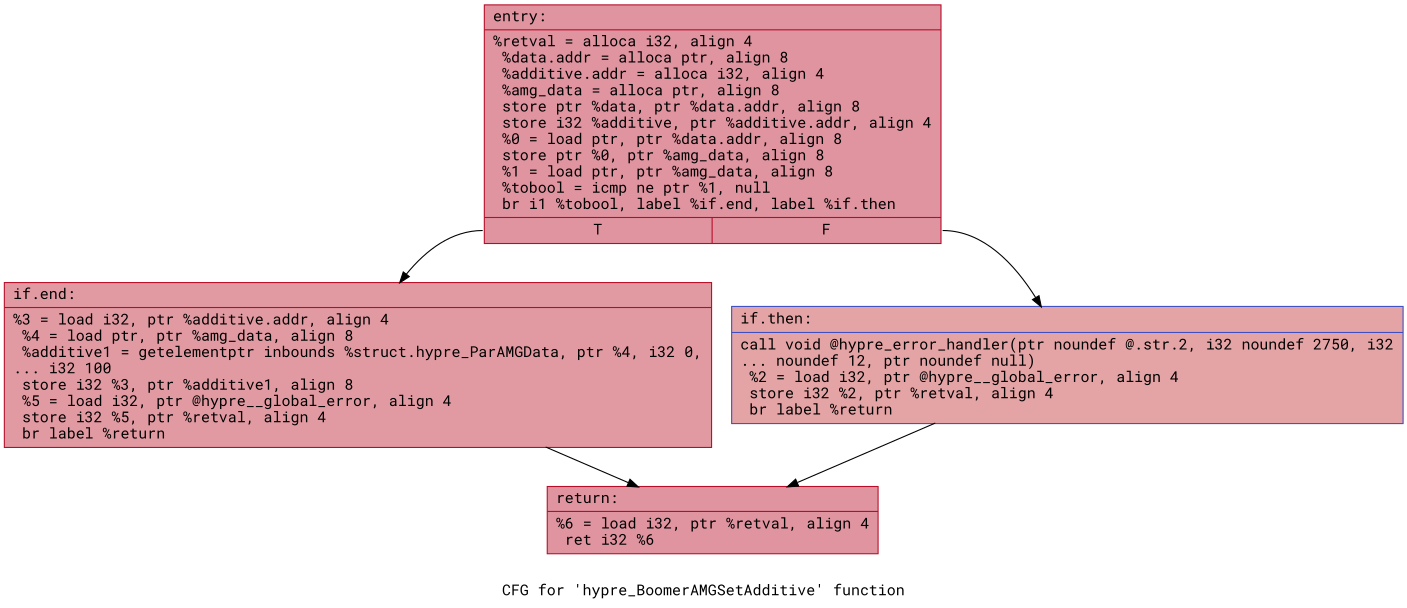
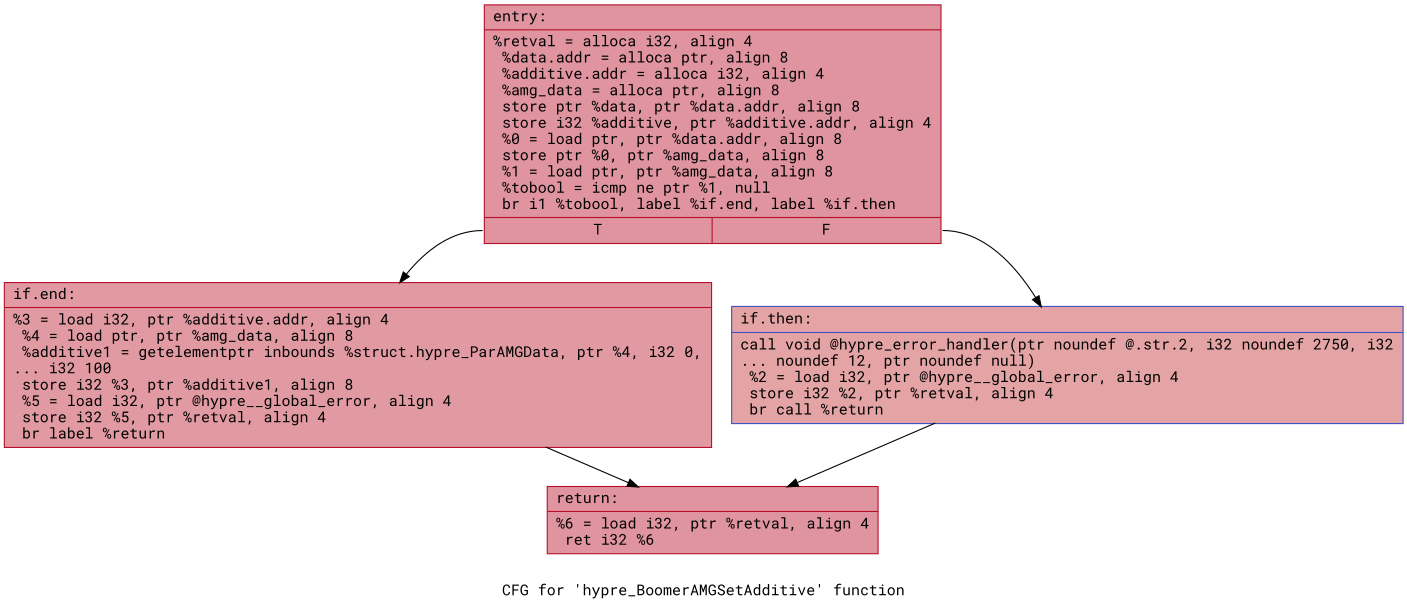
(817, 410) -> (812, 410)
